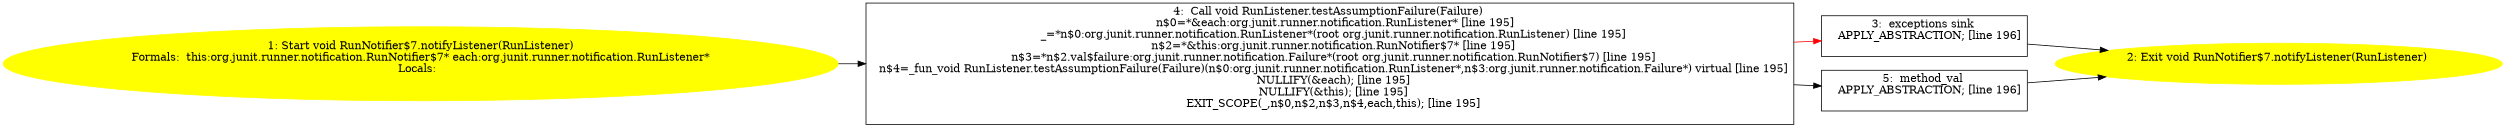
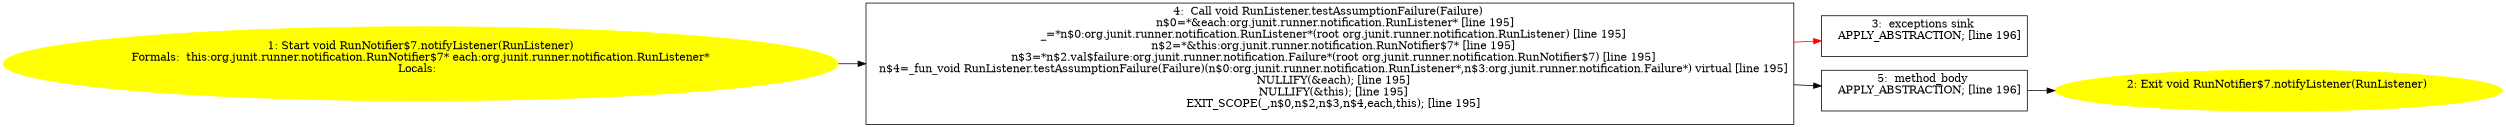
(2064, 47) -> none
(1924, 91) -> (1924, 91)
